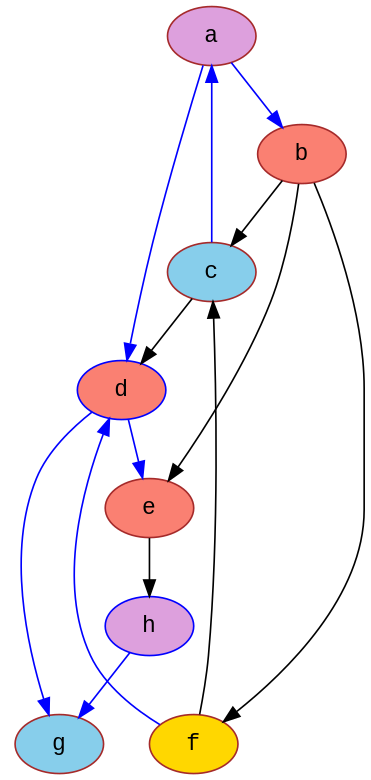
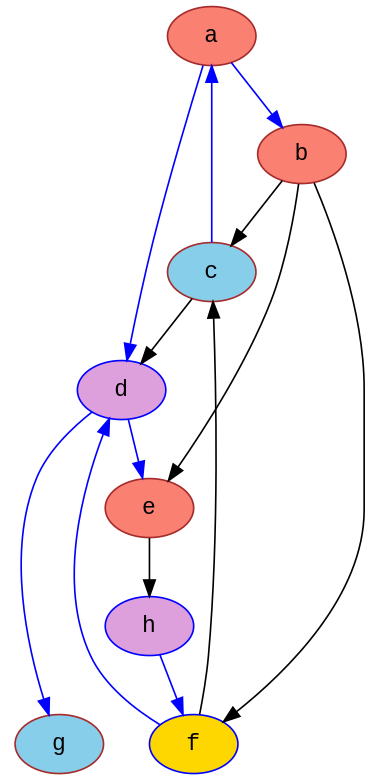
(212, 36) -> (212, 36)
(122, 390) -> (122, 390)
(115, 672) -> (168, 677)
(194, 744) -> (194, 744)
